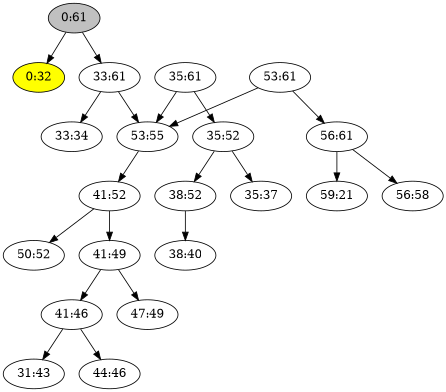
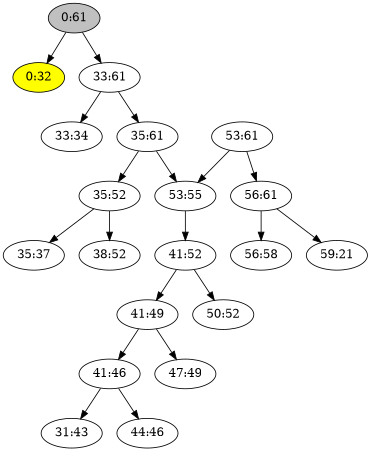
(126, 104) -> (126, 104)
(185, 255) -> none
